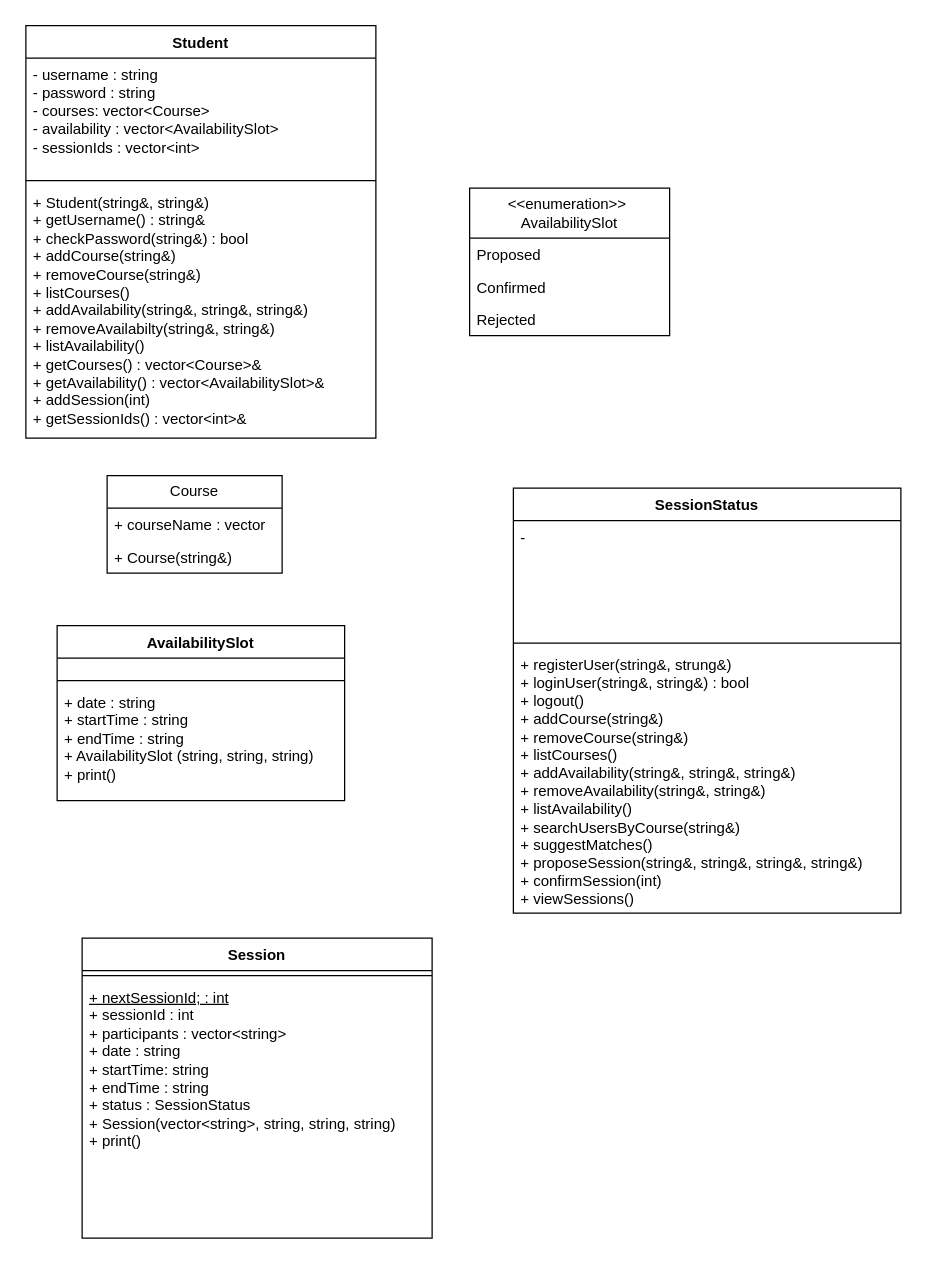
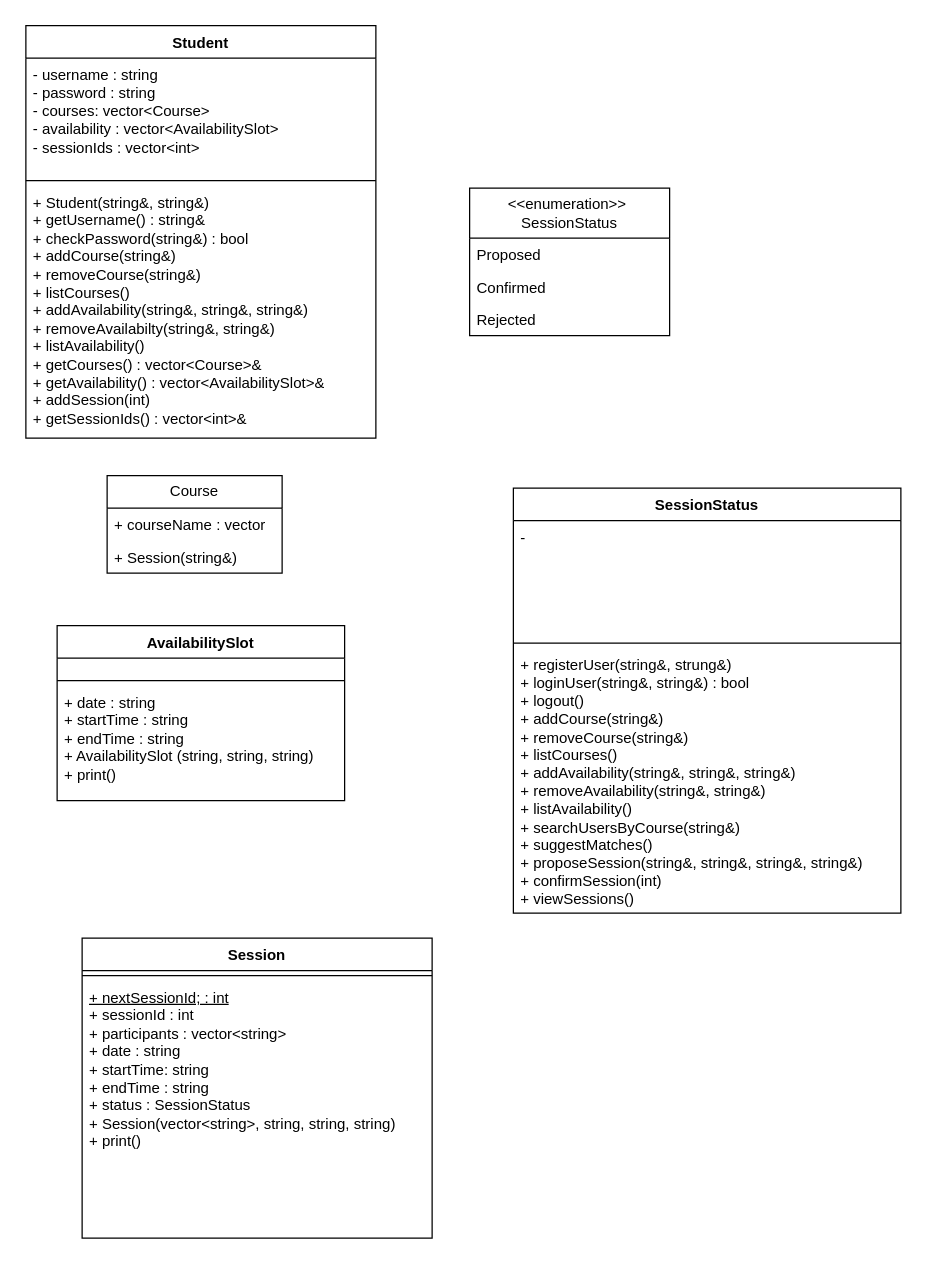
(569, 213) -> (569, 213)
(182, 558) -> (184, 558)
